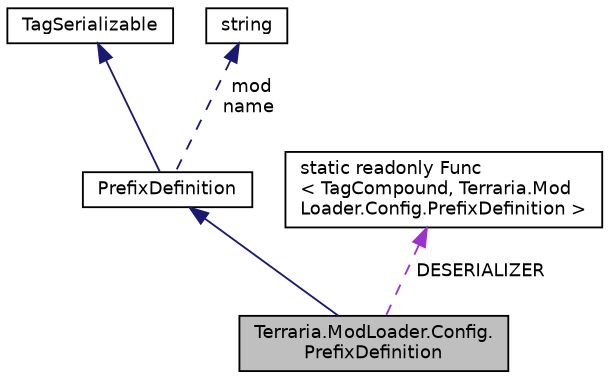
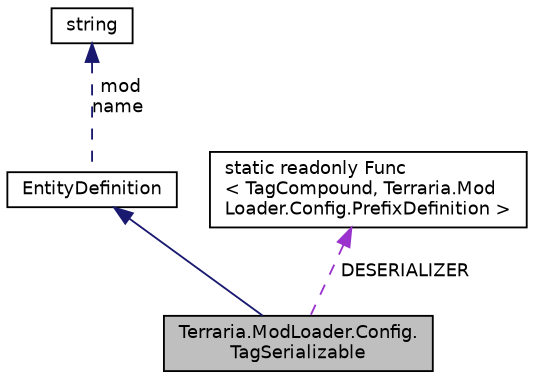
(90, 26) -> none
(168, 190) -> (92, 190)
(374, 343) -> (298, 343)
